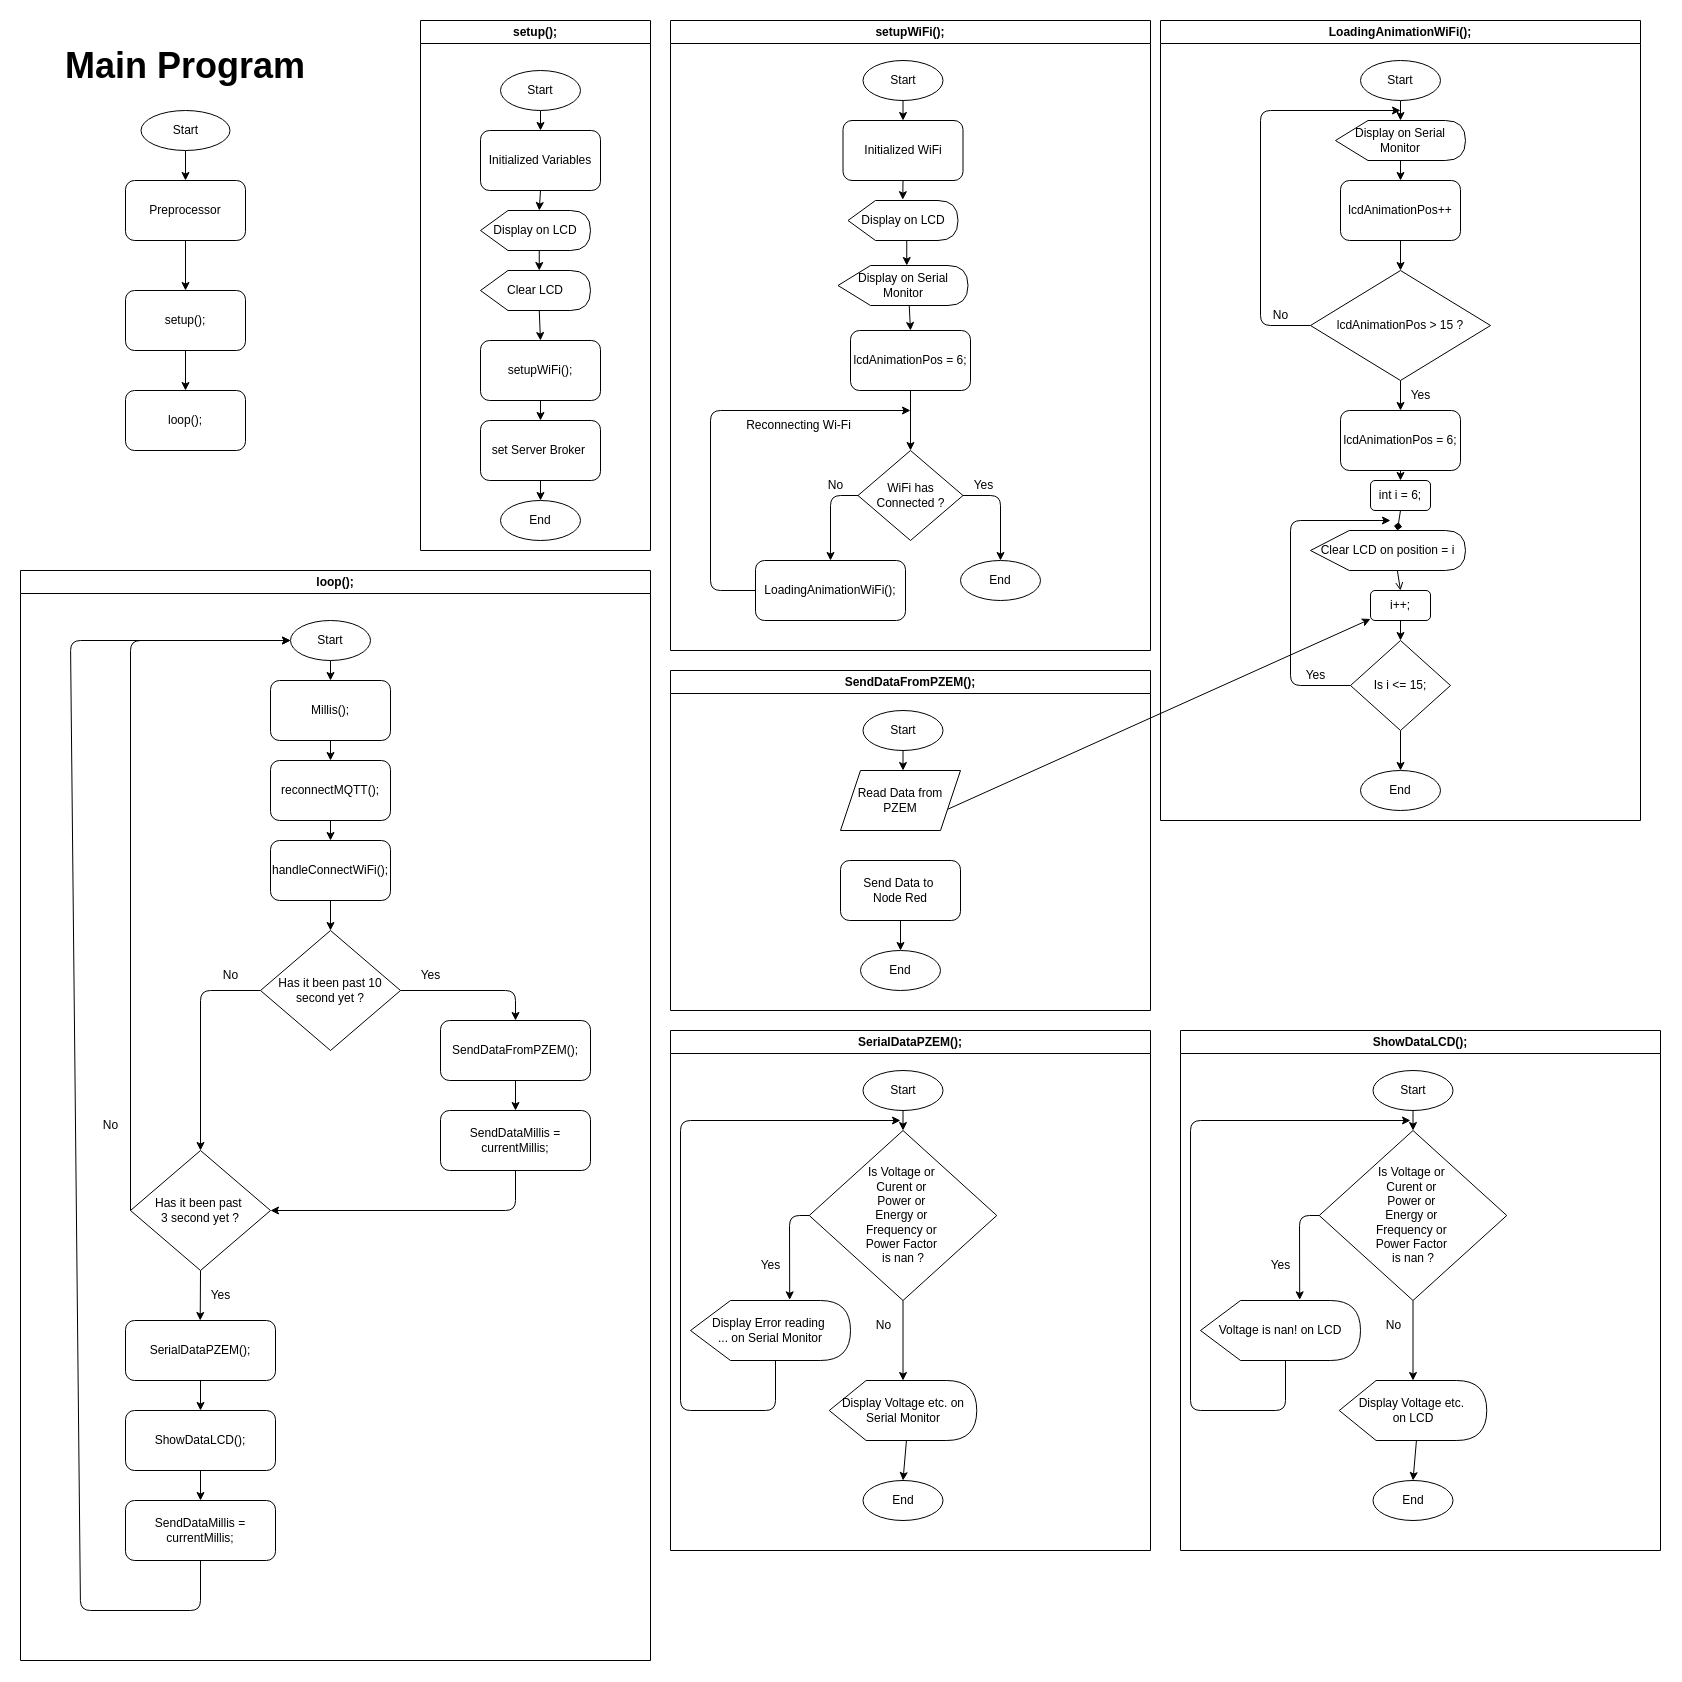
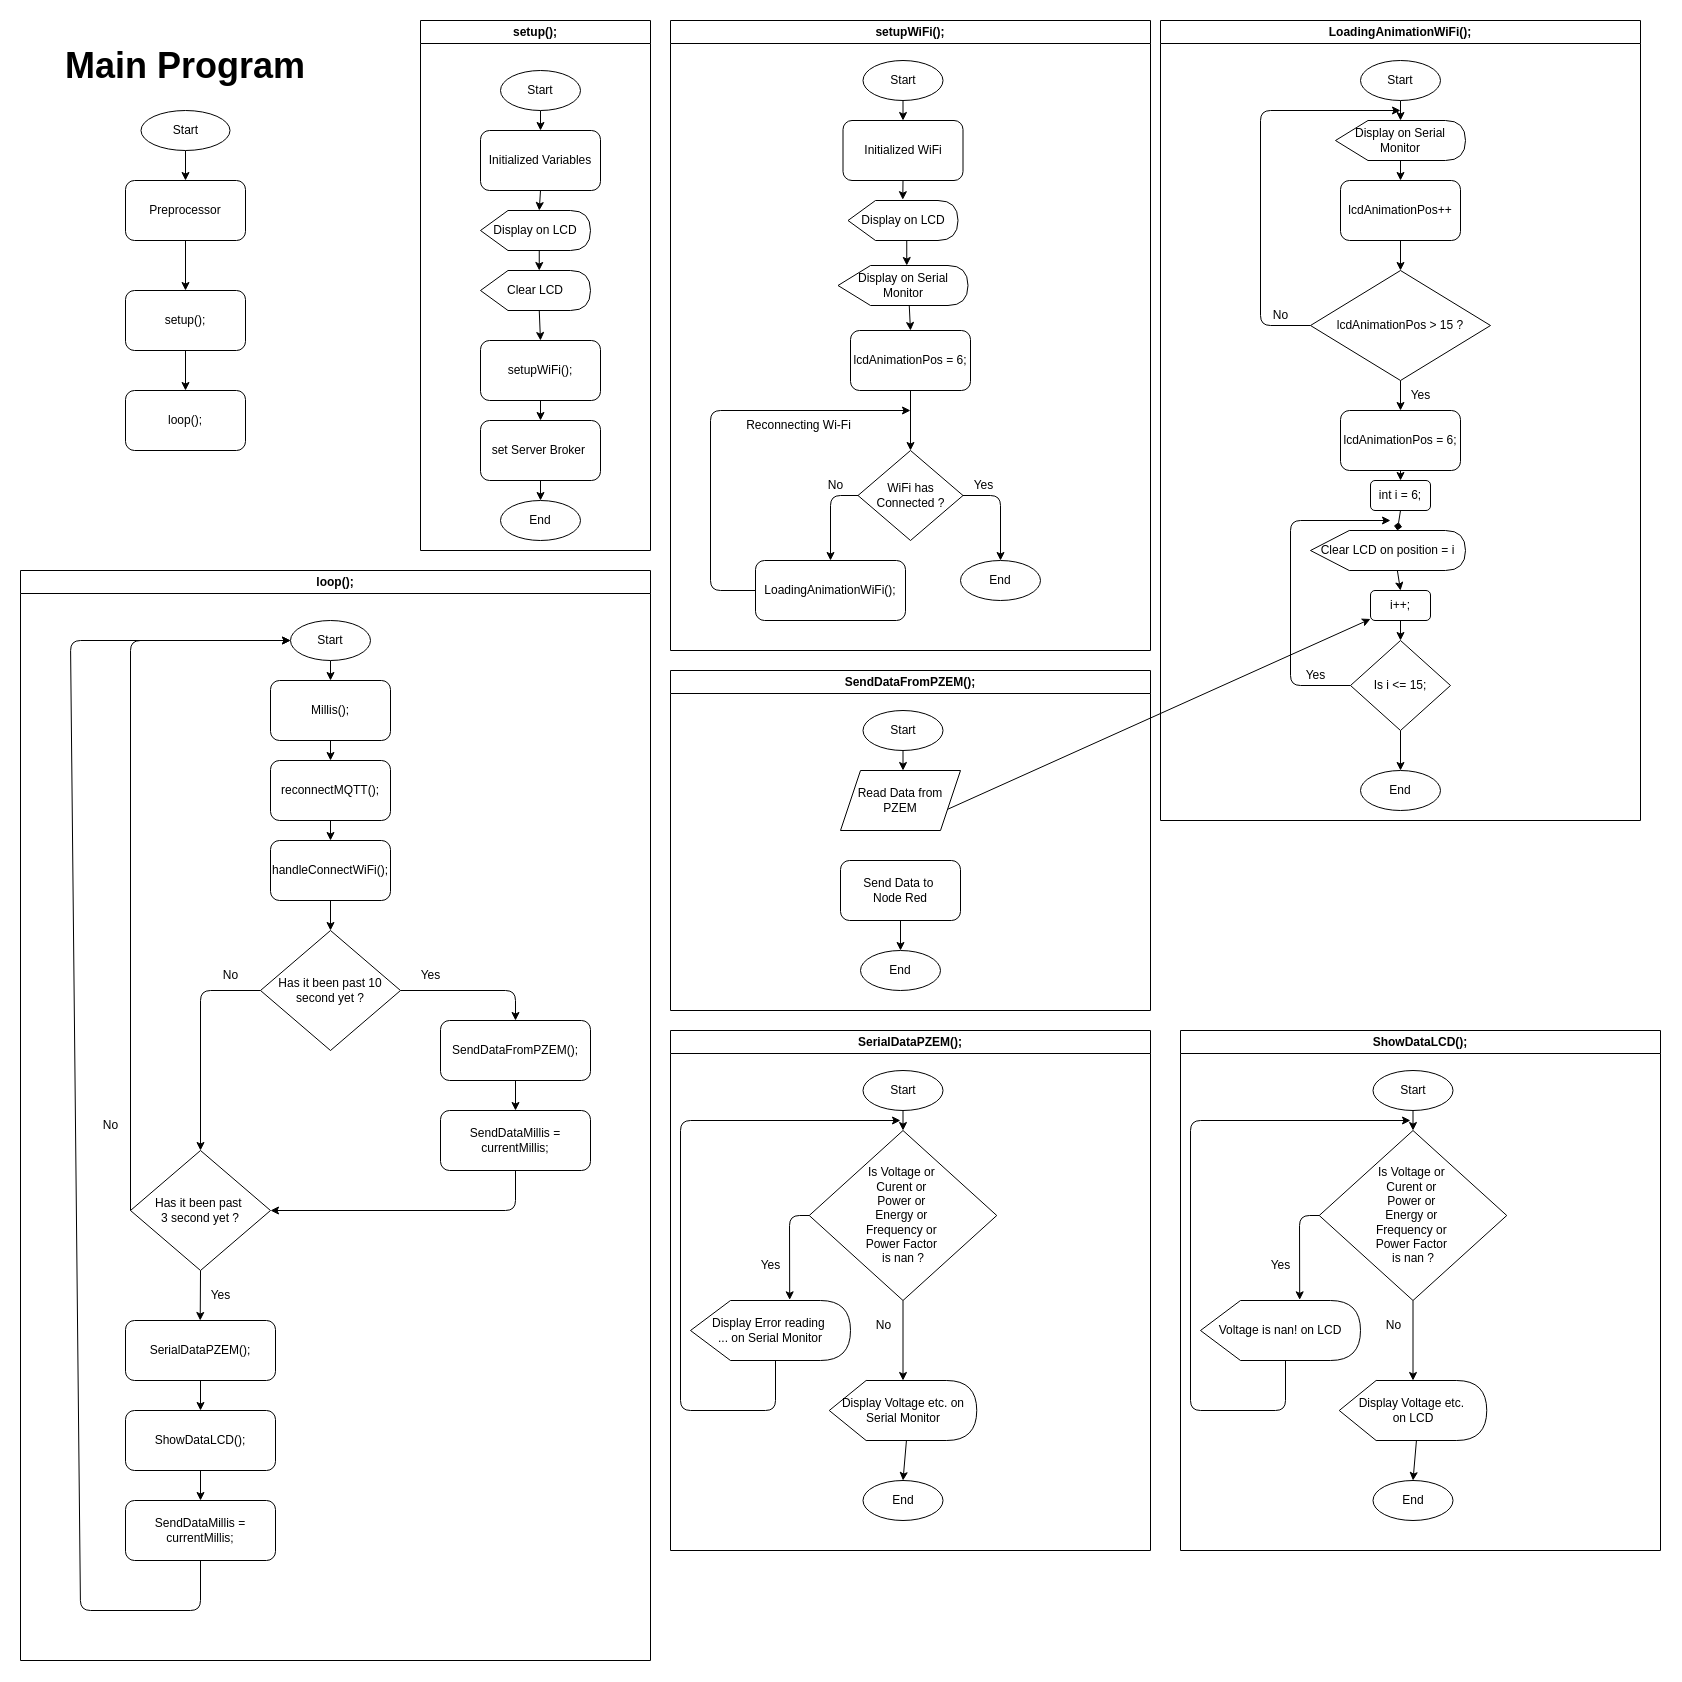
(1399, 583) -> (1399, 582)
